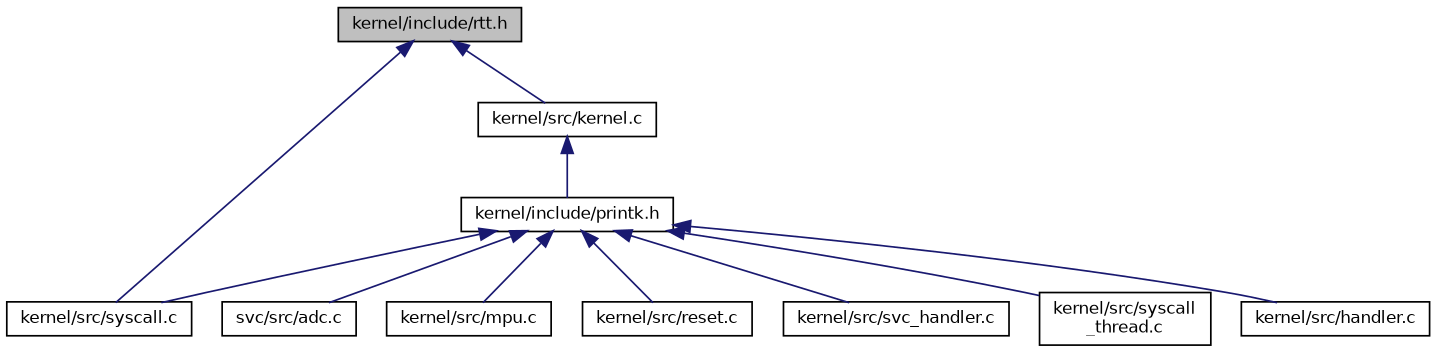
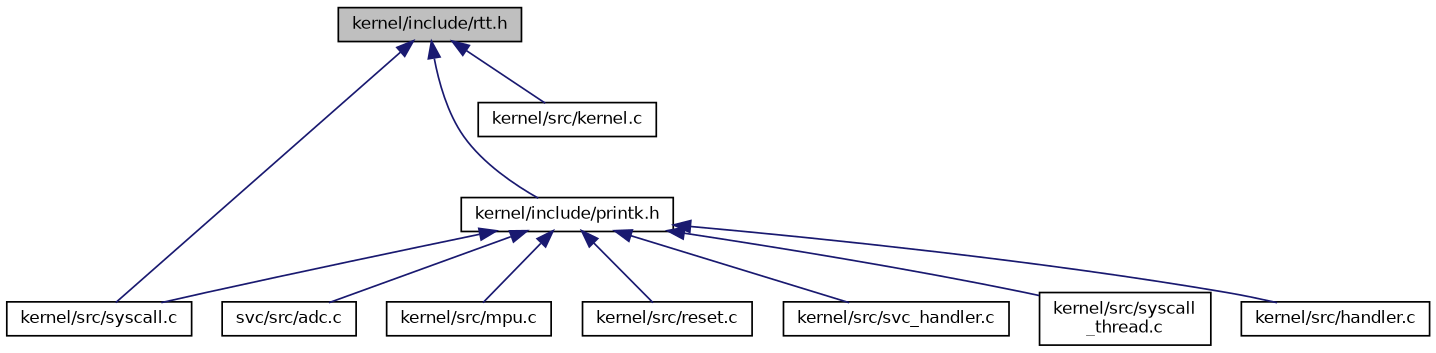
(567, 176) -> (468, 142)
